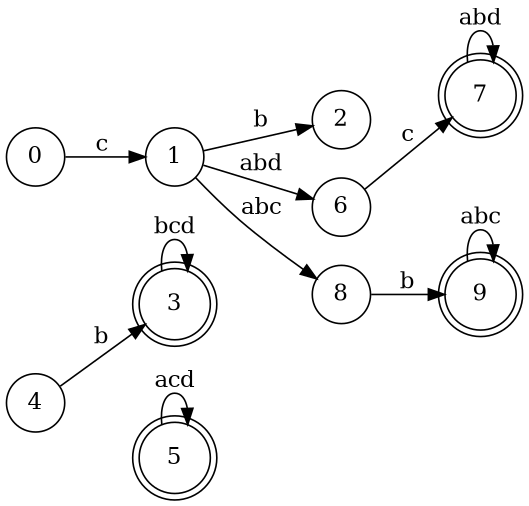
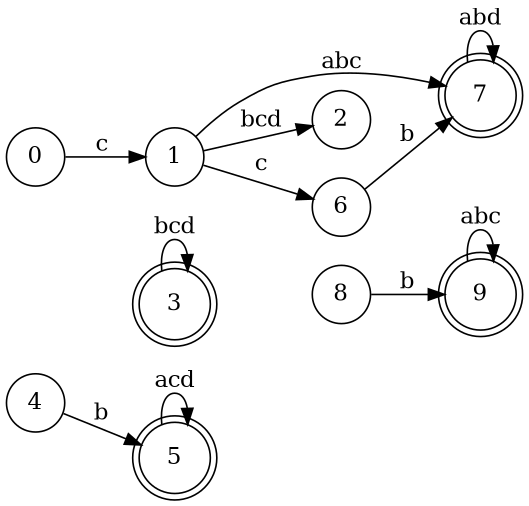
(261, 121) -> (261, 121)
(408, 135) -> (408, 135)
(261, 164) -> (261, 164)
(247, 226) -> (305, 77)
(96, 360) -> (95, 426)
